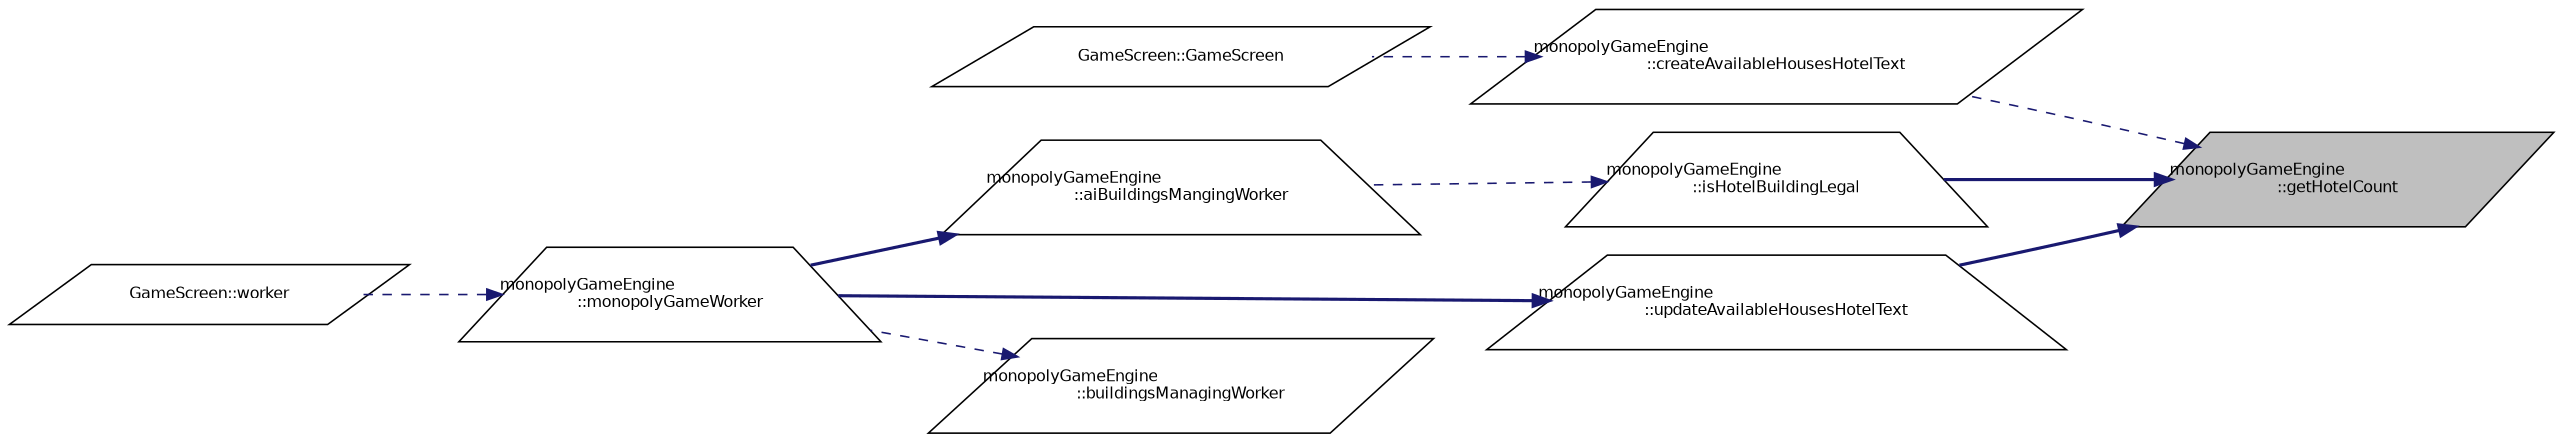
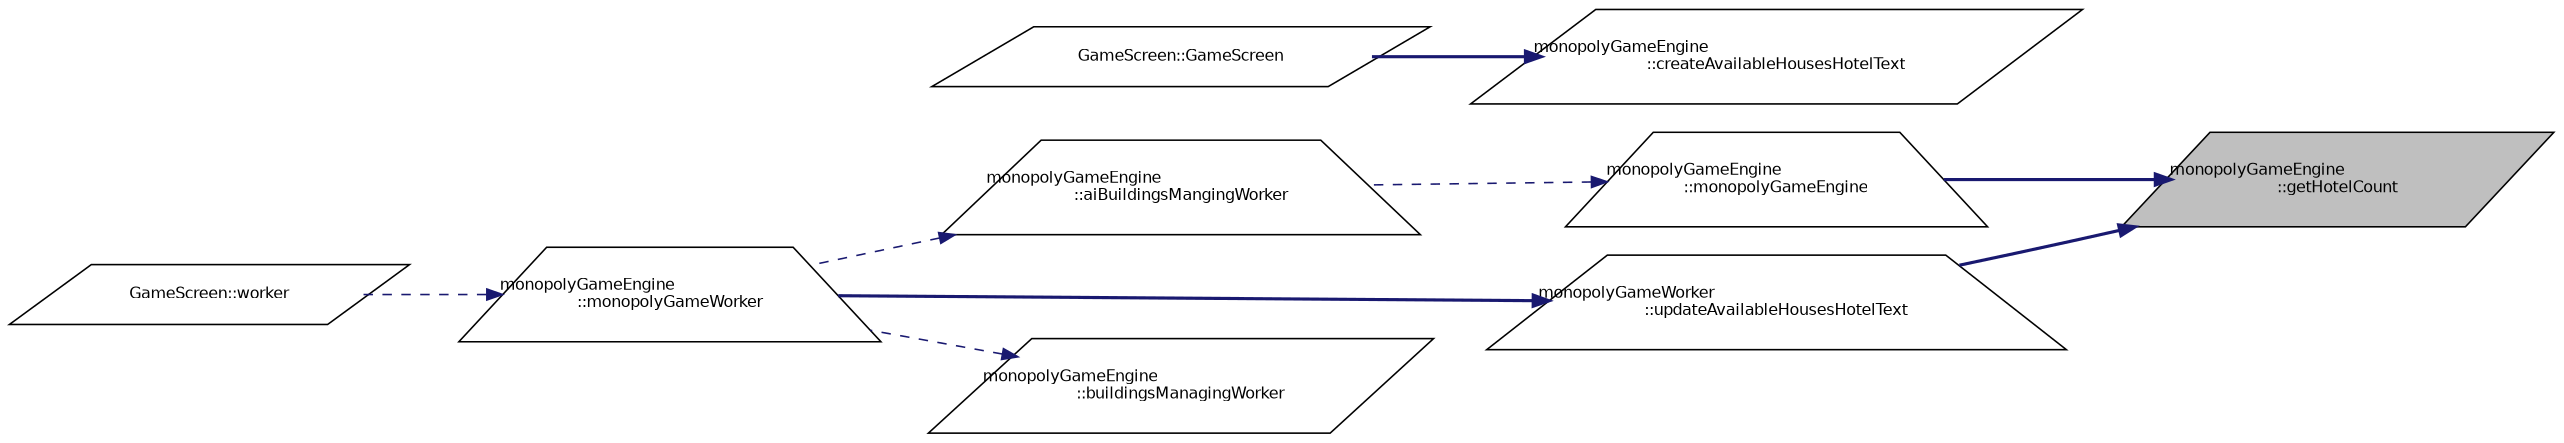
(1449, 57) -> (1449, 57)
(2074, 119) -> none
(1777, 180) -> (1777, 180)
(875, 252) -> (875, 252)
(1777, 302) -> (1777, 302)
